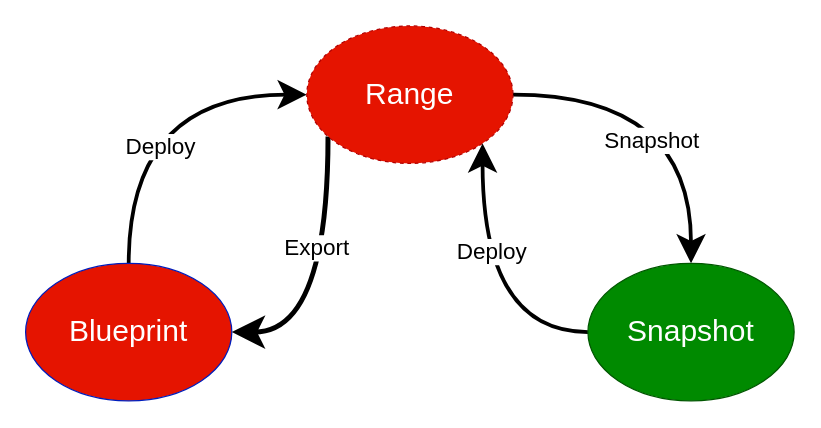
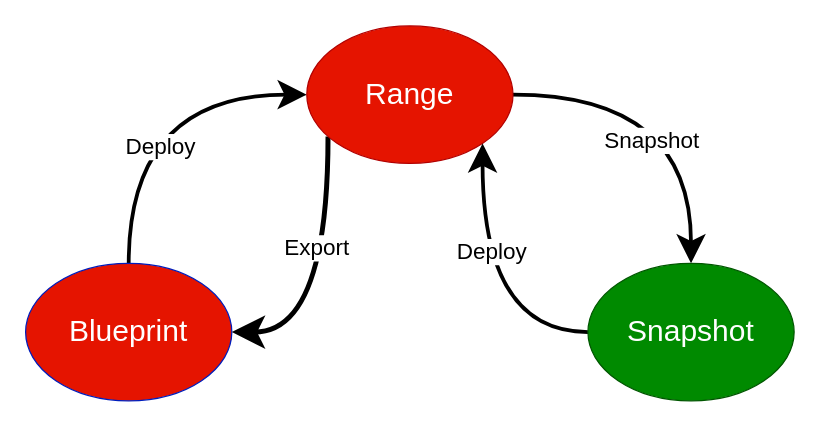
(410, 94) -> (410, 94)
